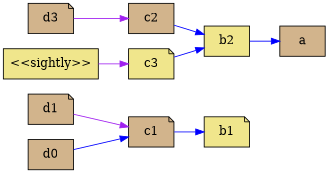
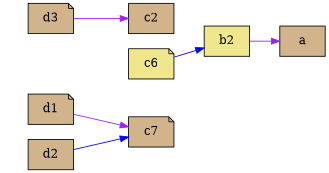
(185, 29) -> none
(261, 41) -> (261, 41)
(51, 64) -> none
(151, 64) -> (151, 64)
(151, 132) -> (151, 132)
(227, 132) -> none
(51, 155) -> (51, 155)
